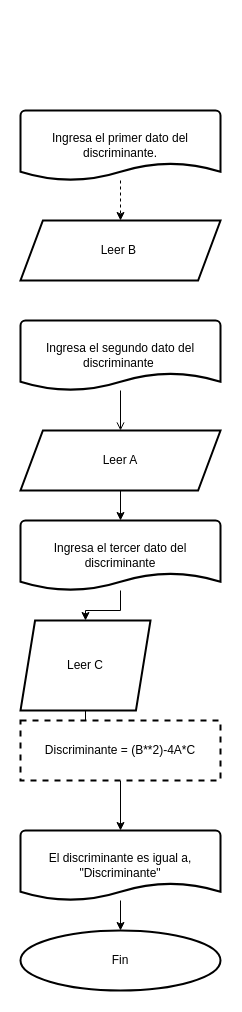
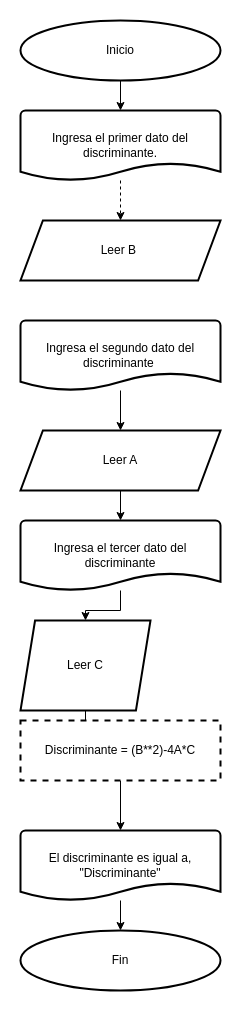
none -> (121, 51)
none -> (121, 100)
(121, 424) -> (121, 422)
